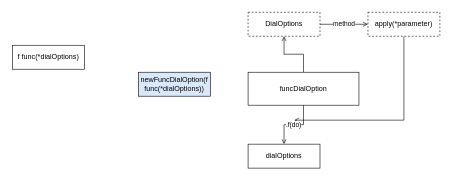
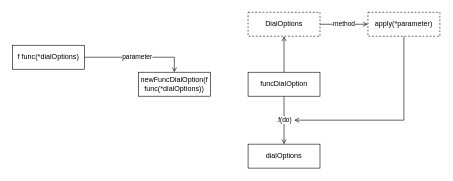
none -> (135, 57)
(174, 84) -> (174, 84)
(304, 89) -> (284, 84)
